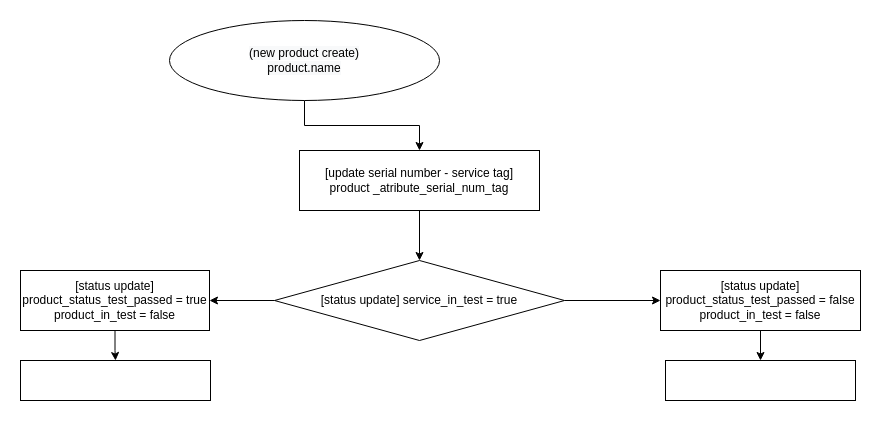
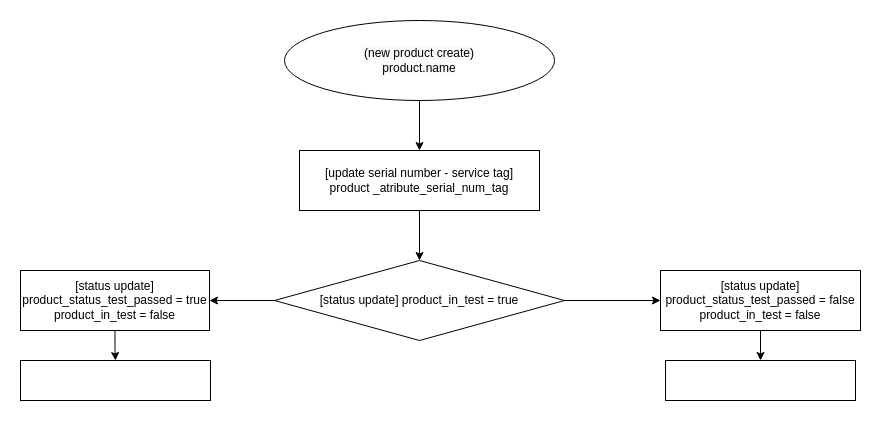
(305, 61) -> (420, 61)
(420, 301) -> (420, 301)
